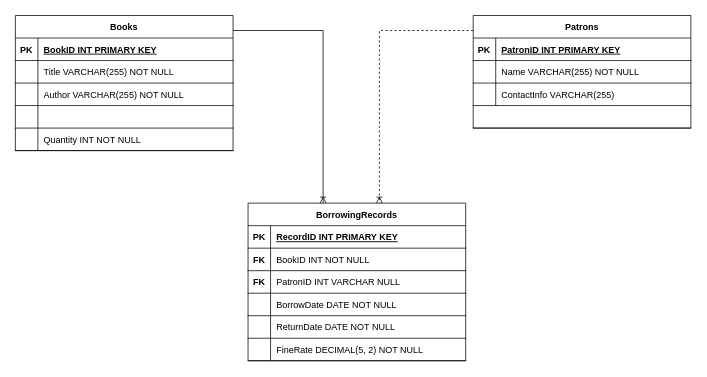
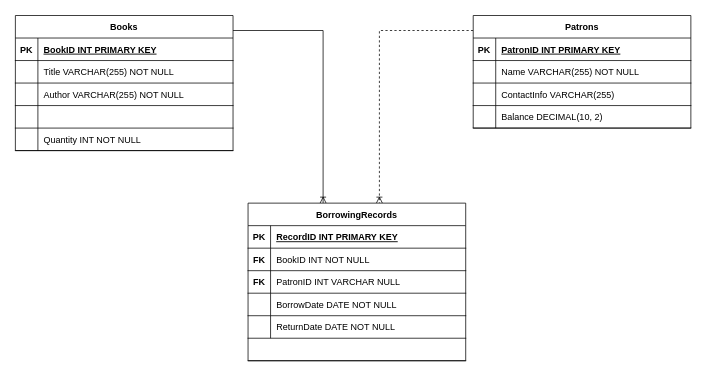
none -> (593, 117)
(368, 349) -> none
